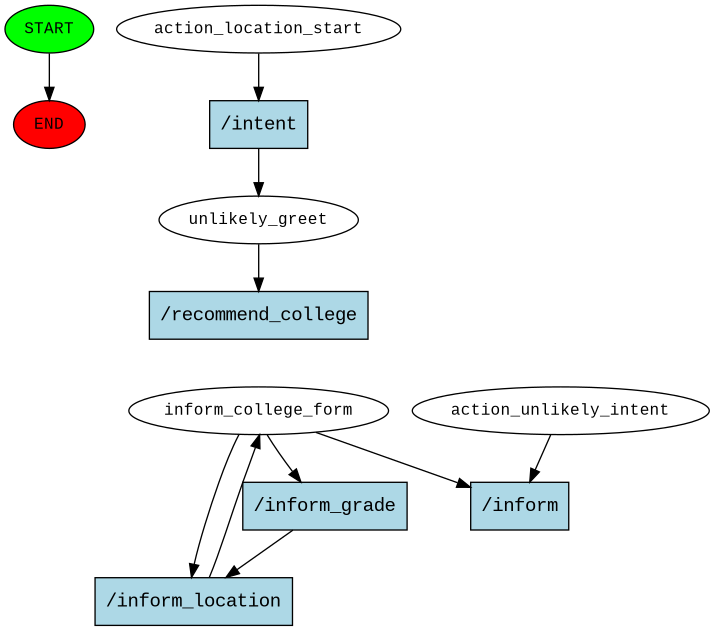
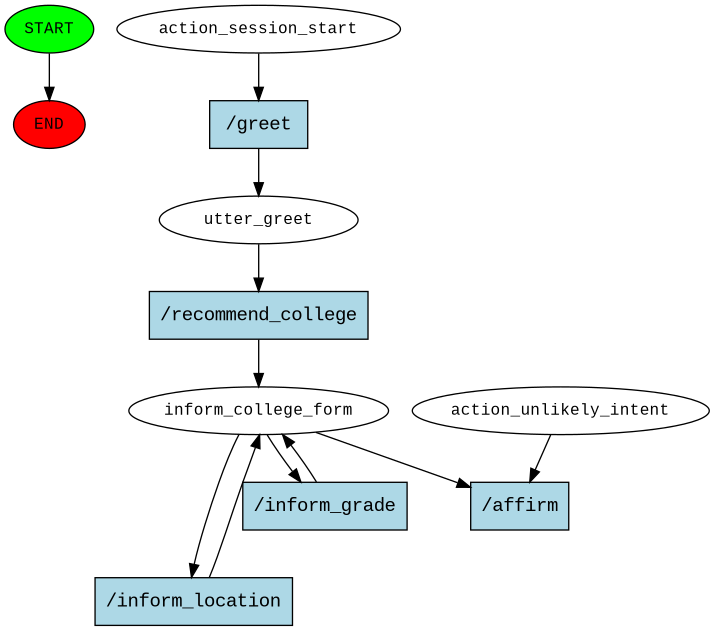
(259, 29) -> (259, 29)
(259, 125) -> (259, 125)
(259, 220) -> (259, 220)
none -> (259, 357)
(520, 506) -> (520, 506)
(265, 550) -> (304, 463)
